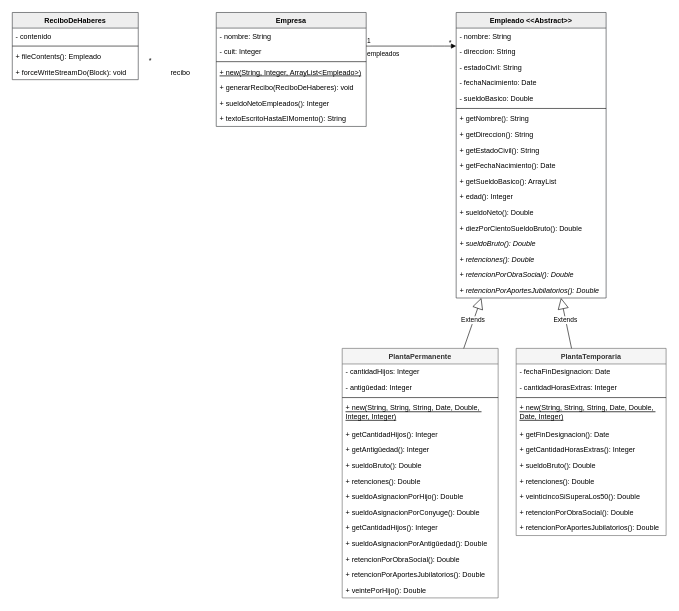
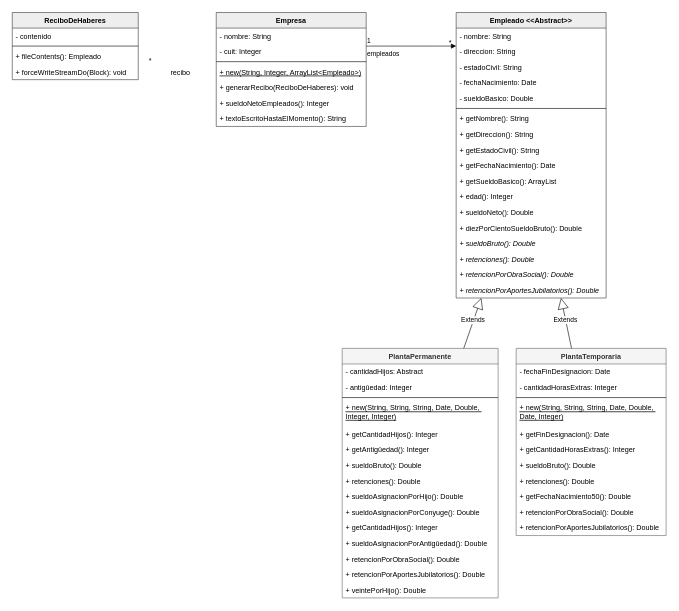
(389, 372) -> (391, 372)
(585, 497) -> (578, 497)
